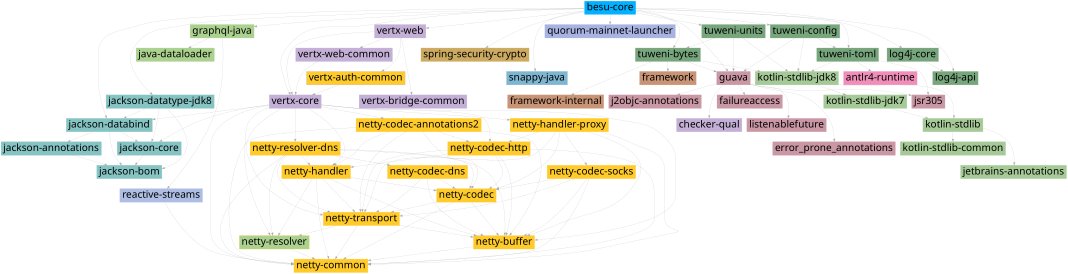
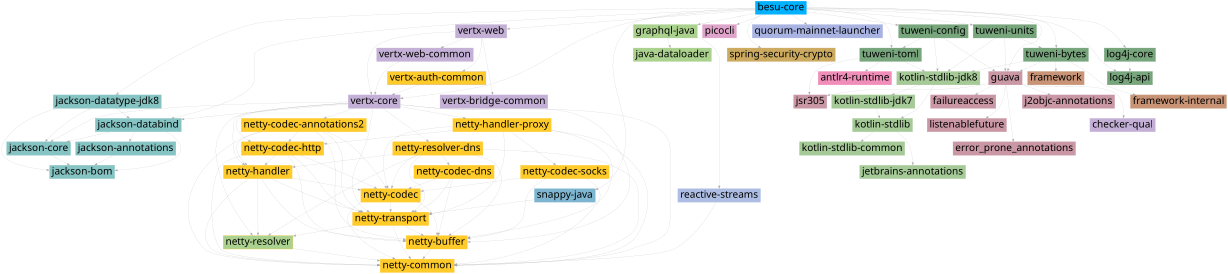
none -> (719, 31)
(490, 204) -> (483, 206)
